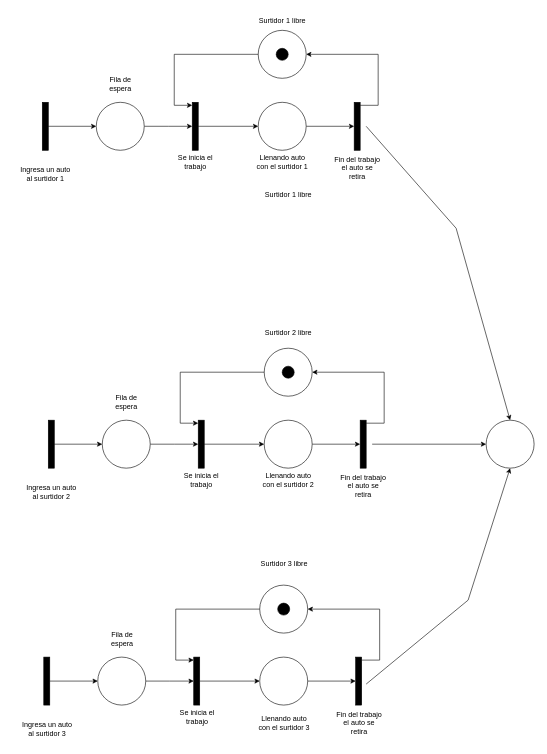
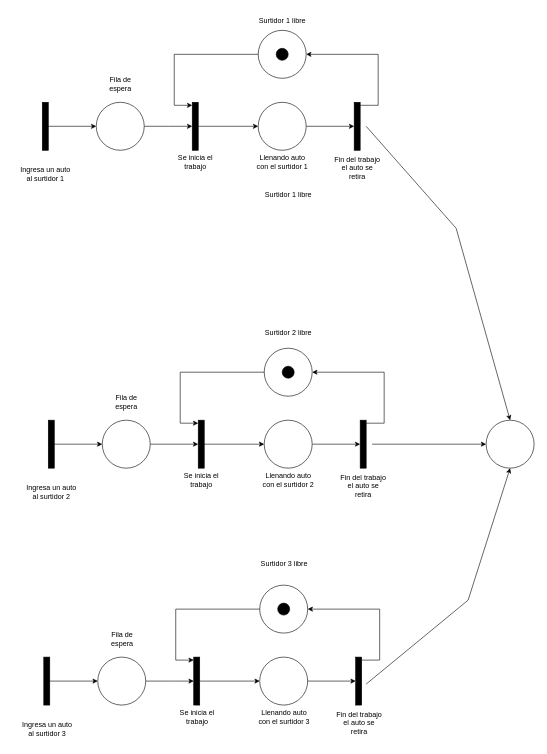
(284, 723) -> (284, 717)
